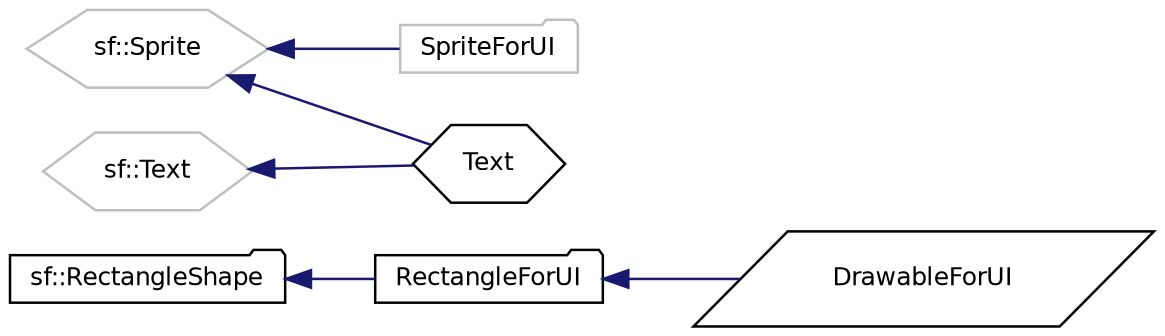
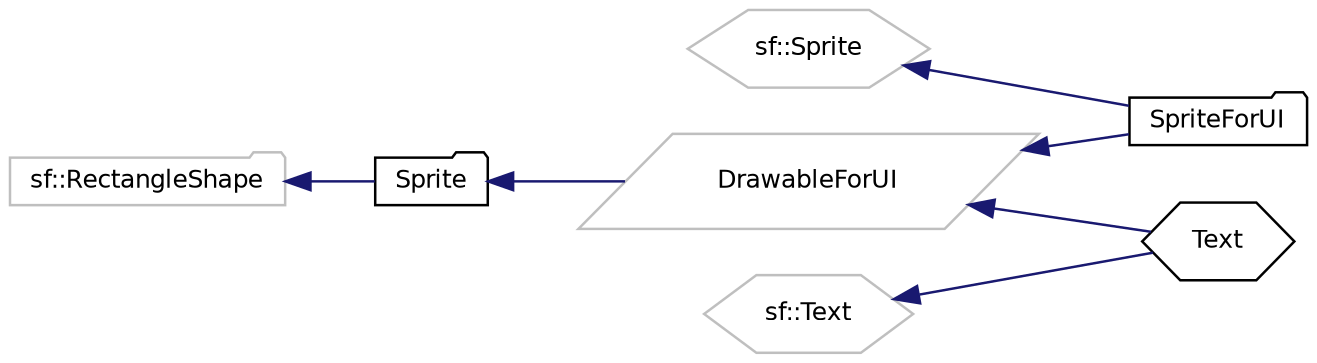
(489, 49) -> (1218, 121)
(342, 114) -> (1072, 220)
none -> (1089, 140)
(148, 279) -> (148, 181)
(489, 279) -> (431, 181)
(924, 279) -> (809, 181)
